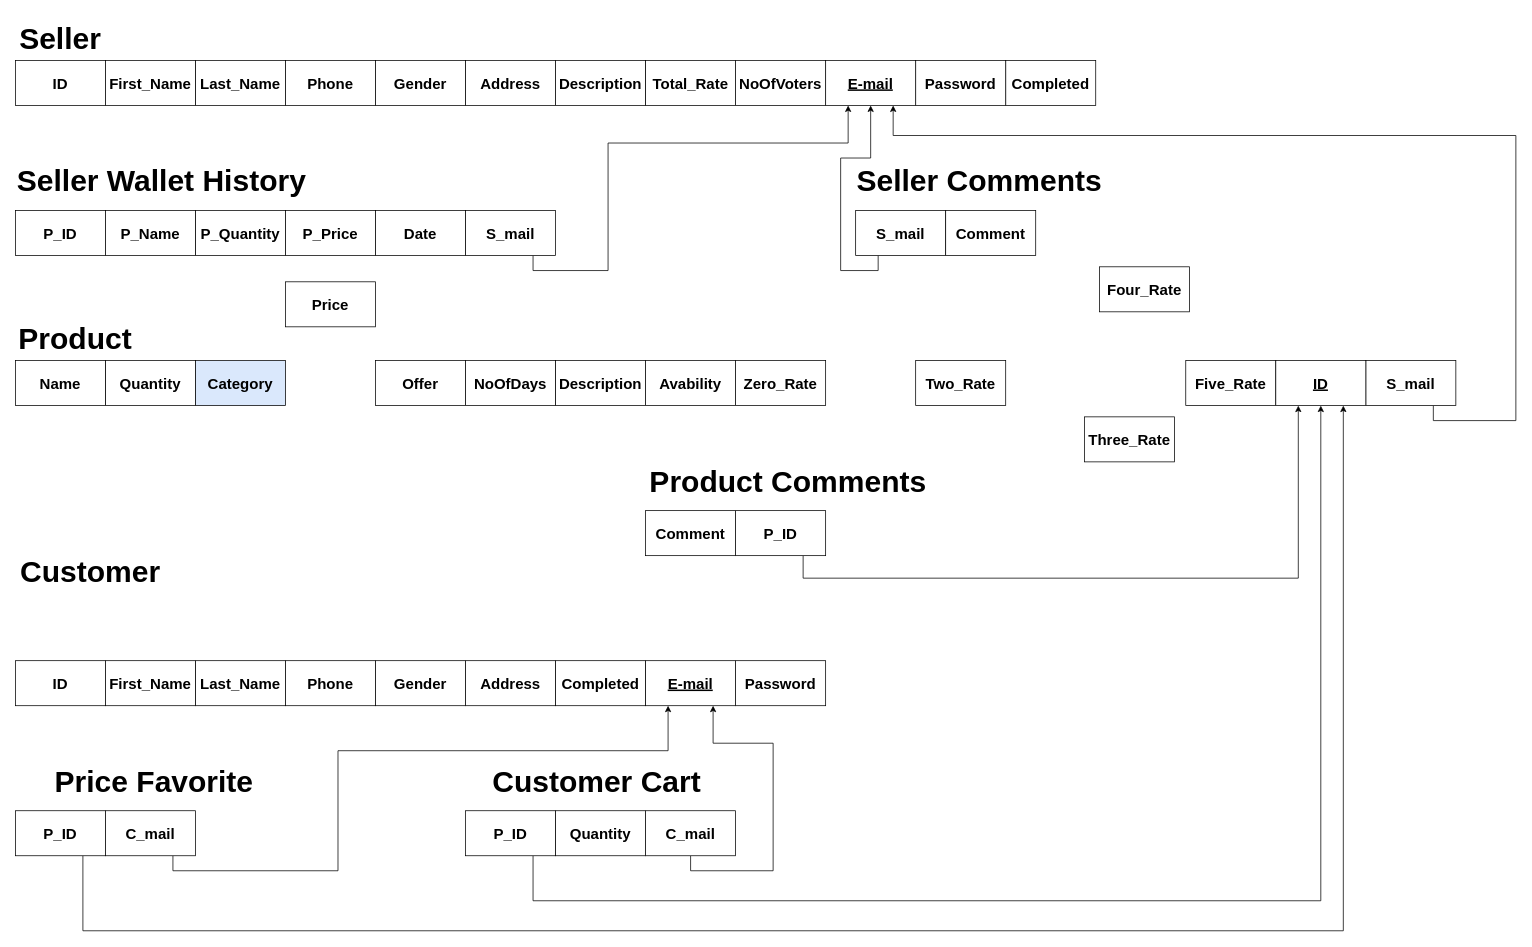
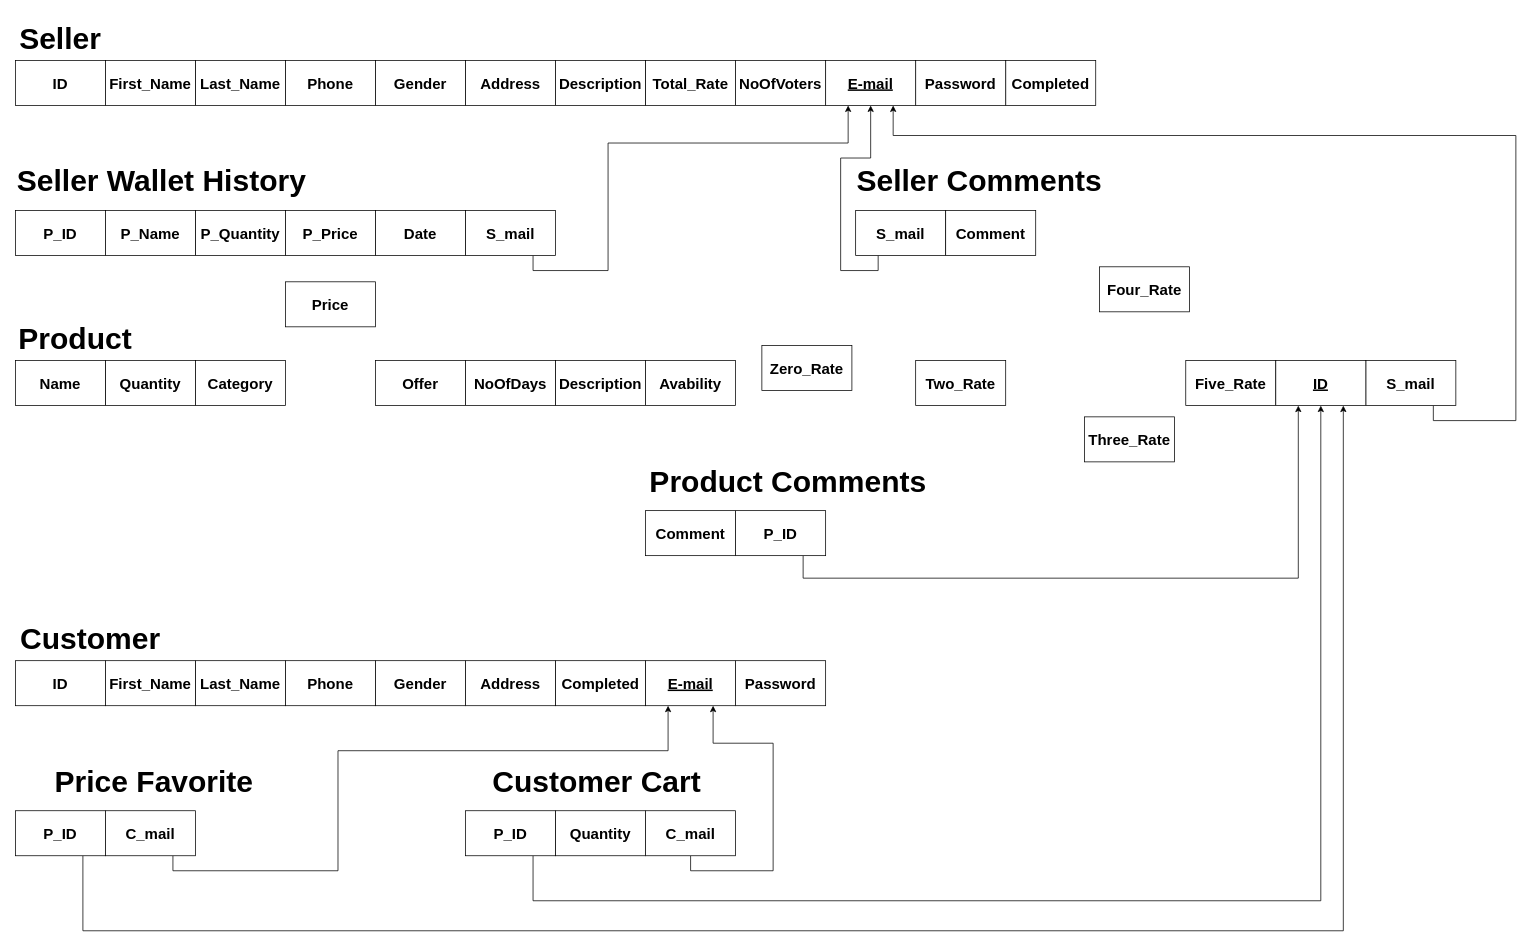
(240, 383) -> (240, 383)
(780, 383) -> (807, 368)
(90, 570) -> (90, 638)
